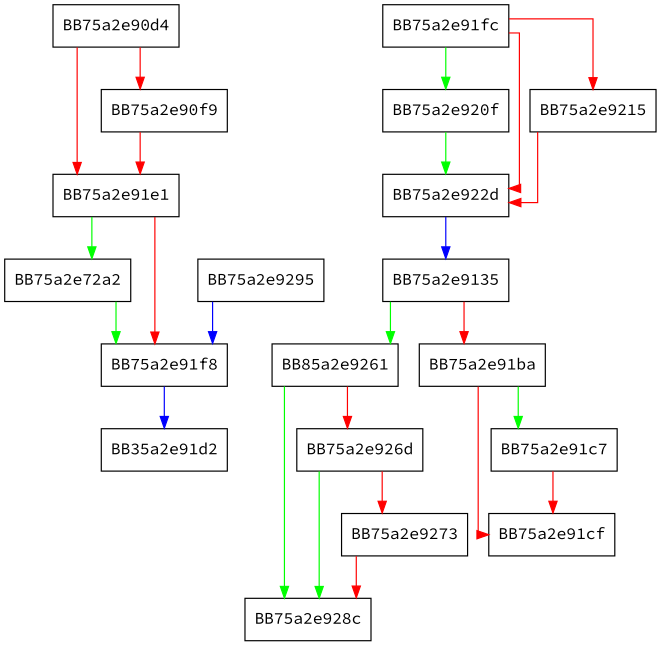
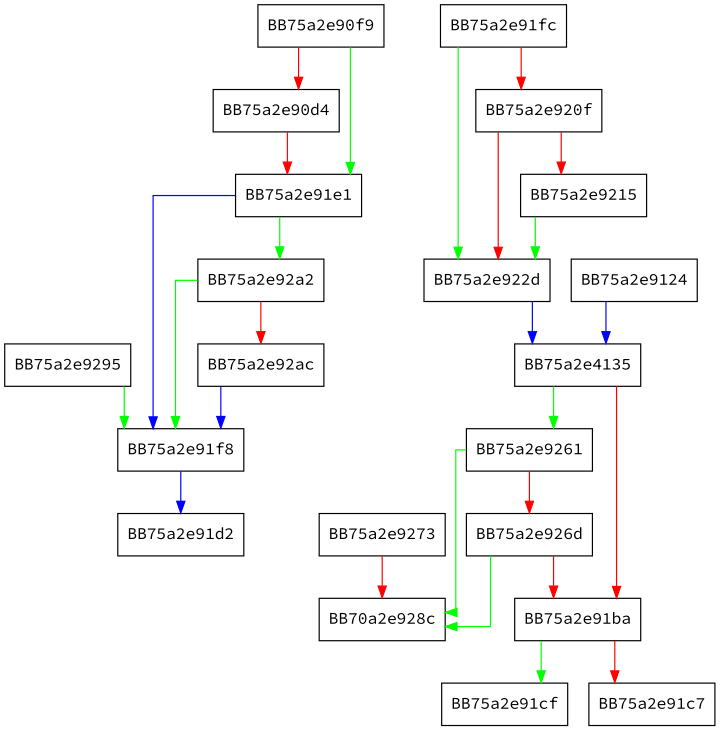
(580, 19) -> (561, 147)
(140, 62) -> (299, 62)
(446, 62) -> (521, 62)
(519, 106) -> (458, 147)
(140, 147) -> (350, 105)
(446, 147) -> (498, 190)
(538, 176) -> (535, 232)
(155, 275) -> (153, 265)
(68, 280) -> (261, 280)
(446, 280) -> (578, 365)
none -> (634, 280)
(213, 317) -> (124, 401)
none -> (261, 365)
(335, 365) -> (529, 450)
(518, 401) -> (615, 656)
(164, 450) -> (181, 535)
(478, 461) -> (541, 656)
(382, 486) -> (554, 571)
(553, 486) -> none
(308, 620) -> (382, 620)
